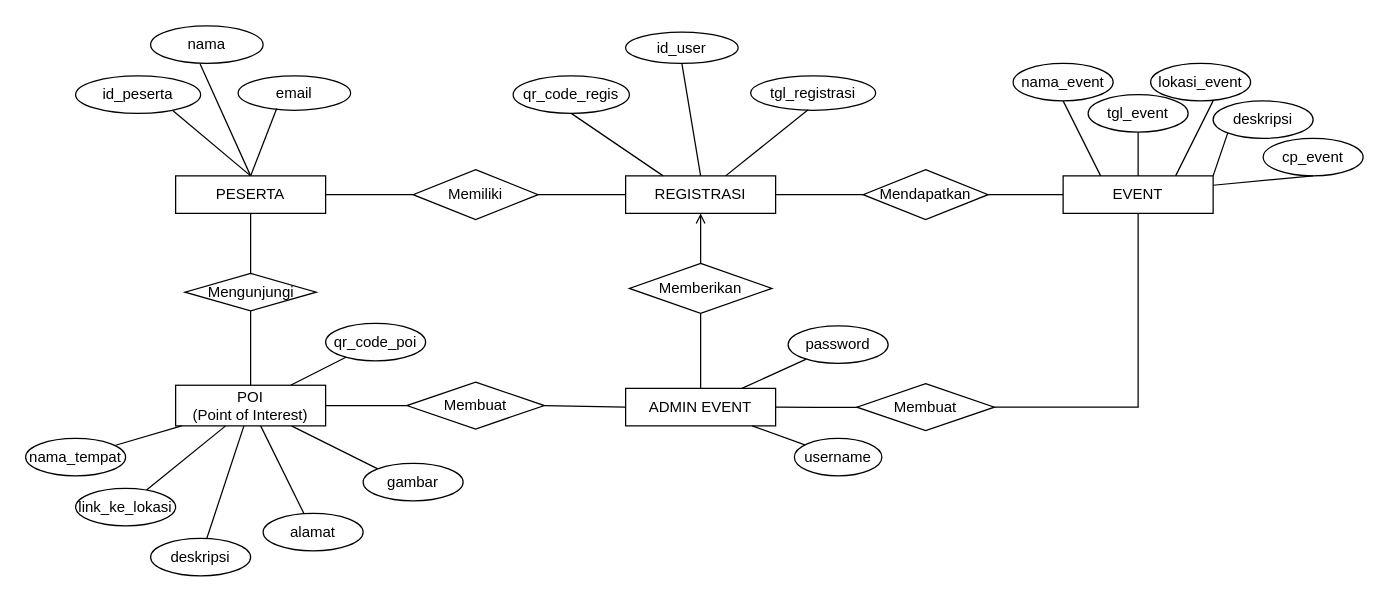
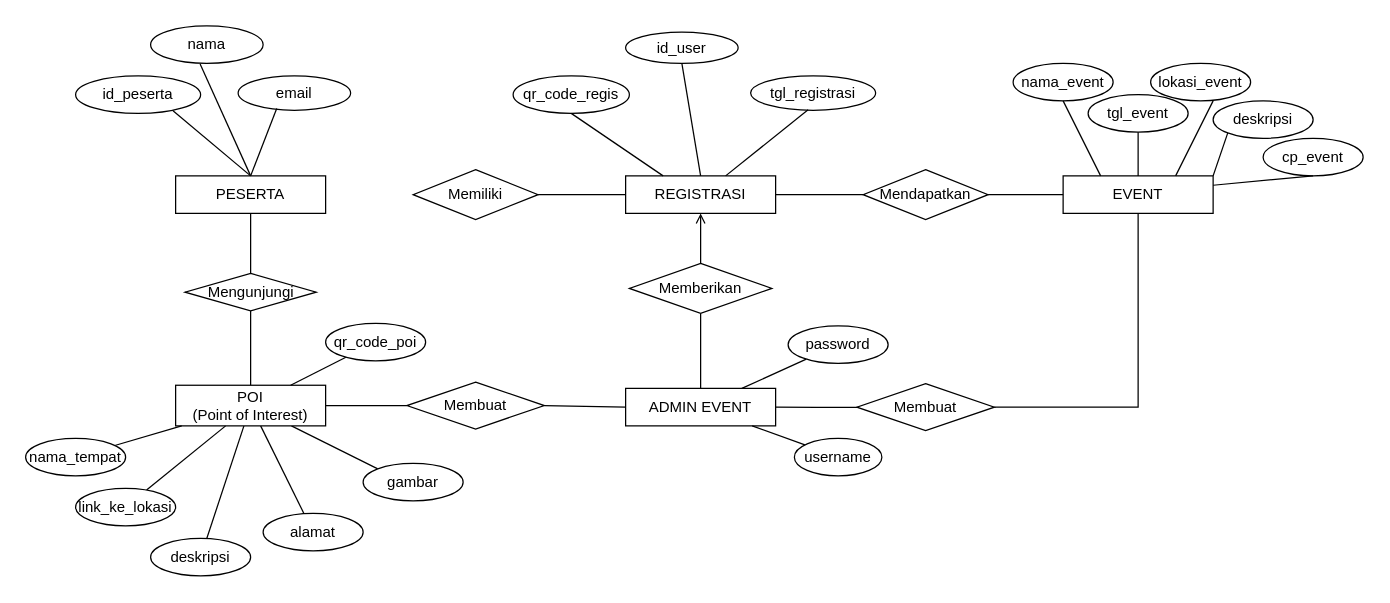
(369, 194) -> none
